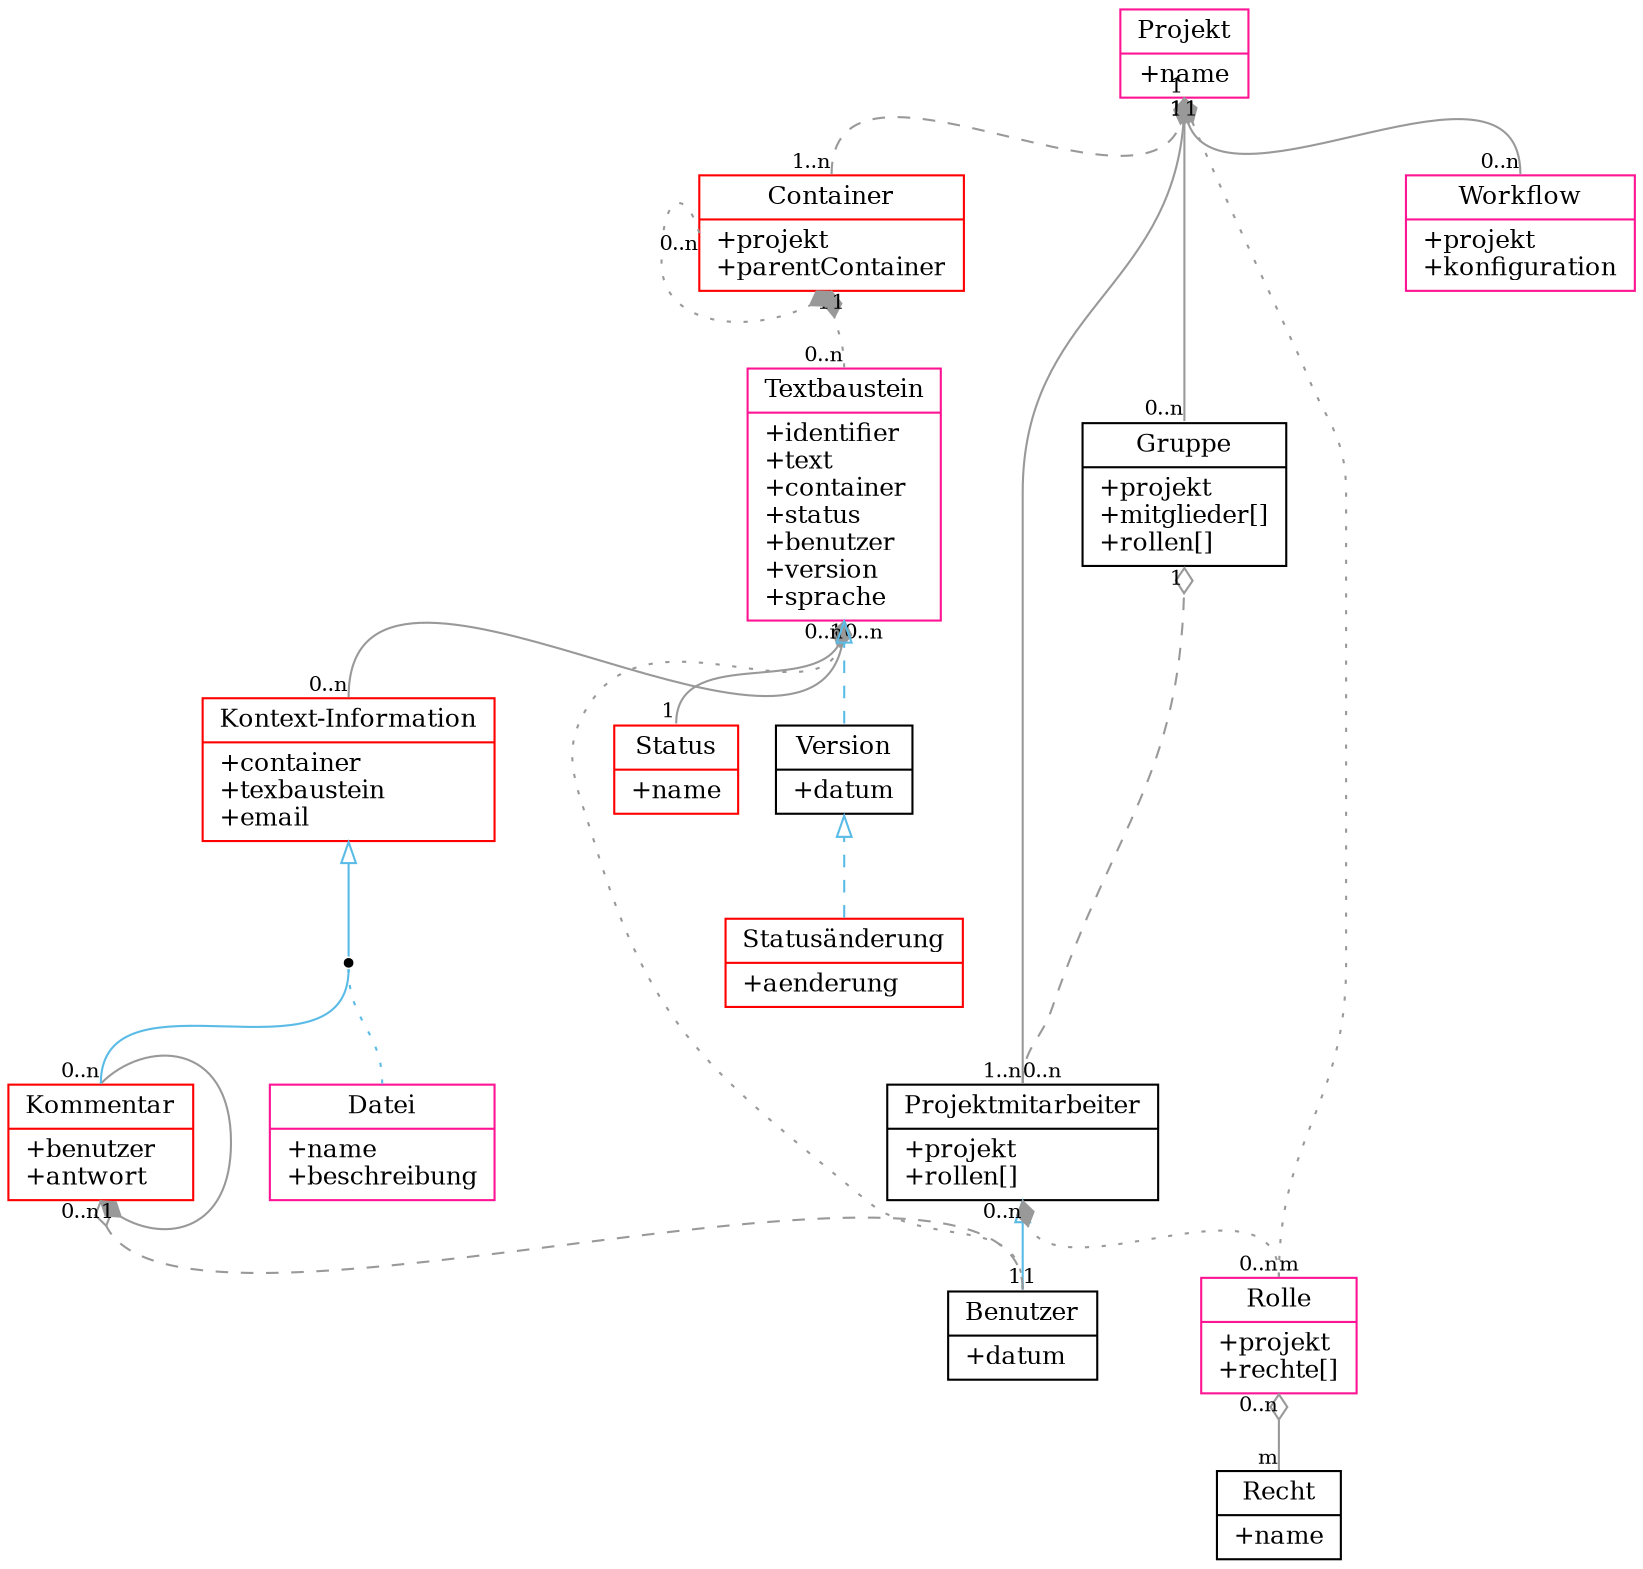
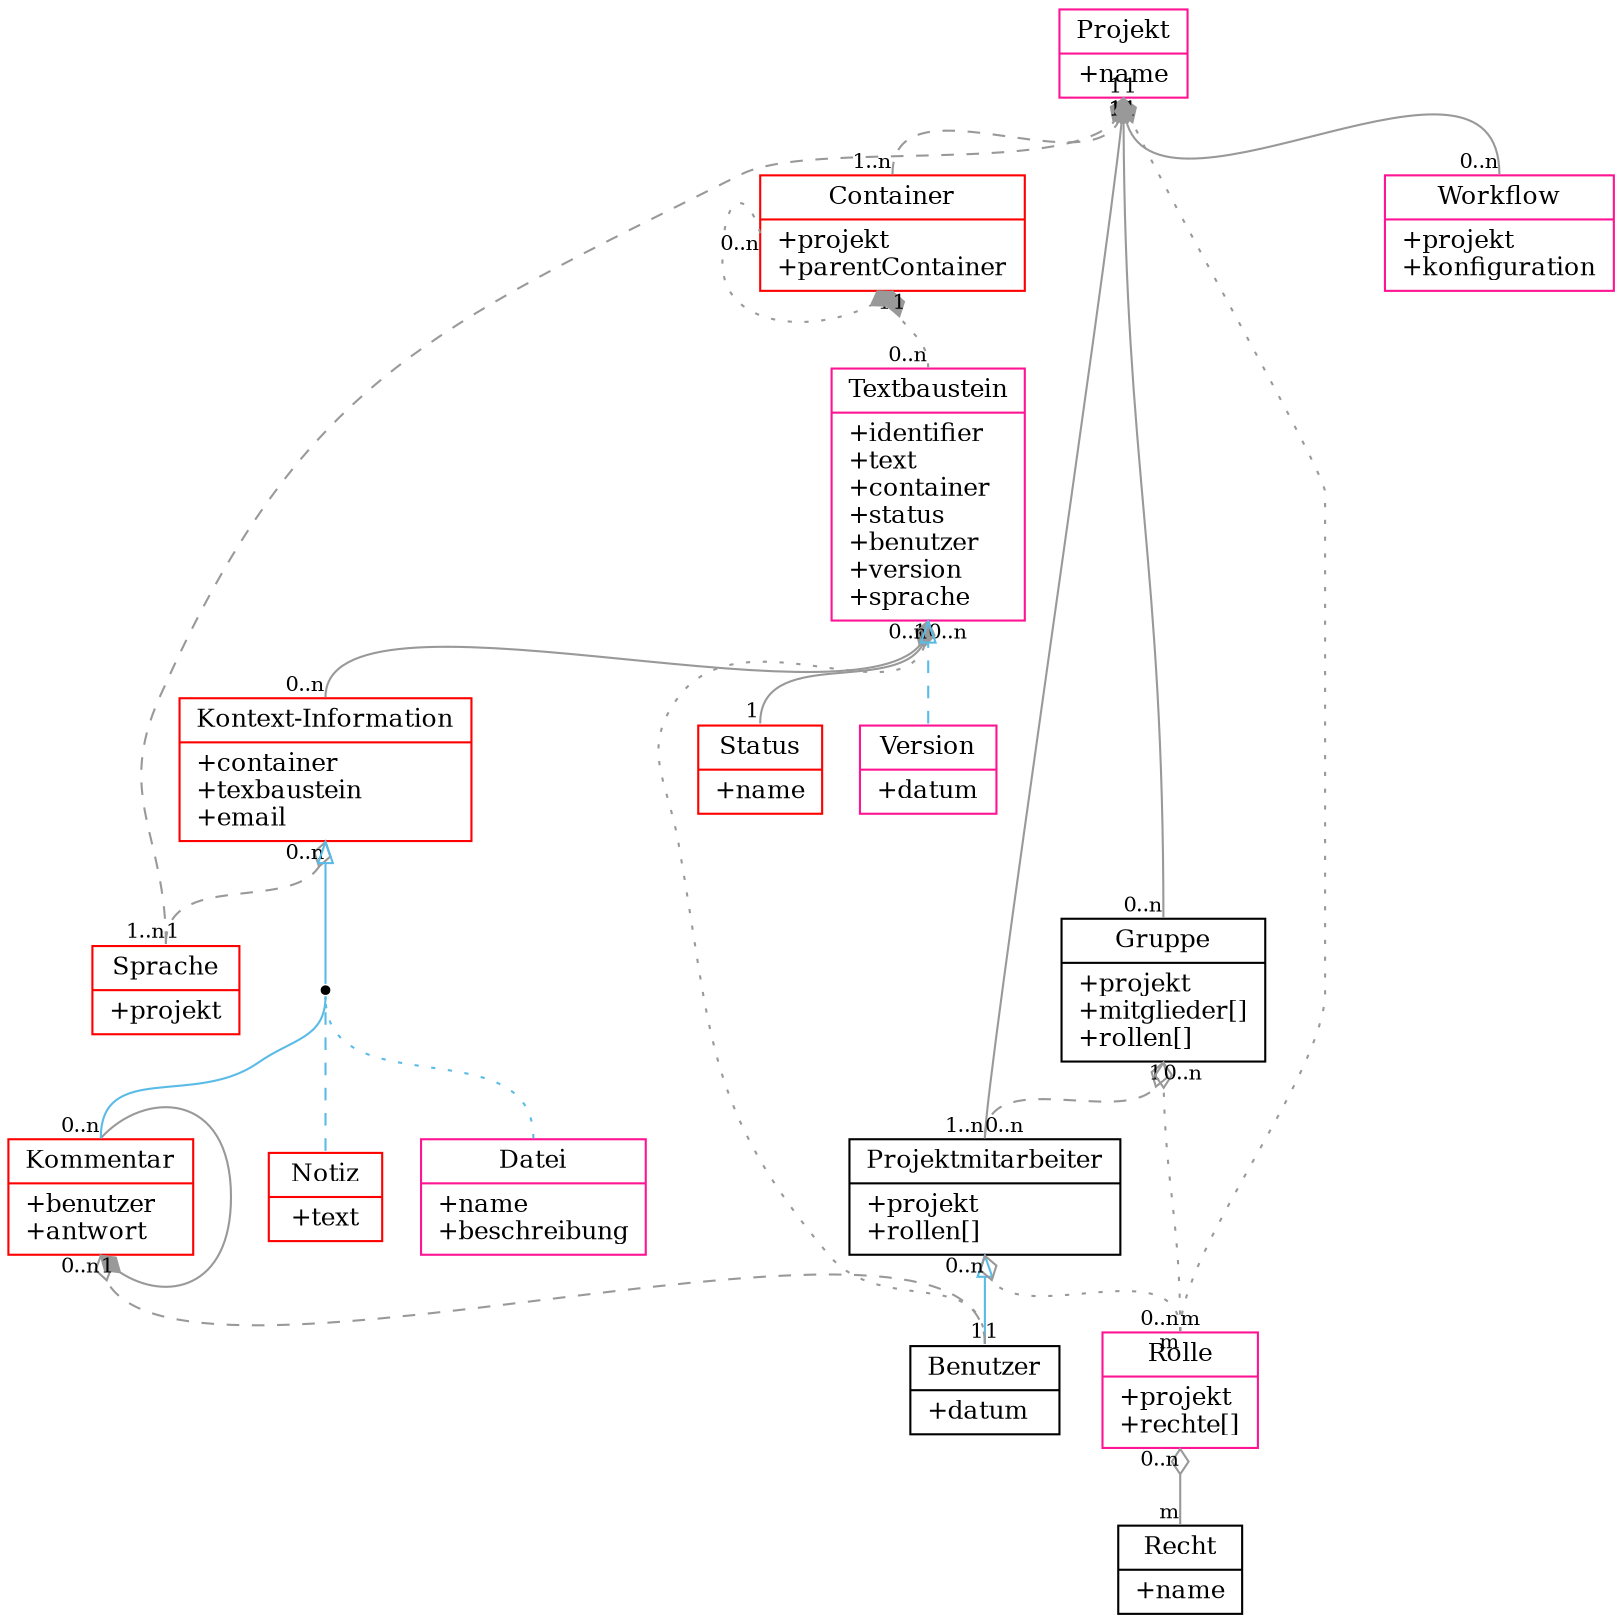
(844, 770) -> (928, 770)
(844, 963) -> none
none -> (166, 990)
none -> (325, 1197)
none -> (1173, 1210)
(1163, 1237) -> (1095, 1293)
